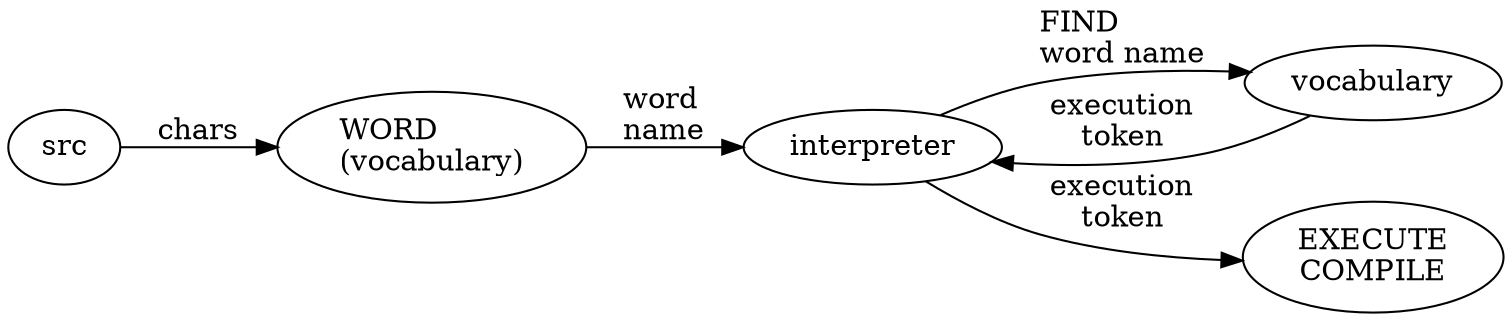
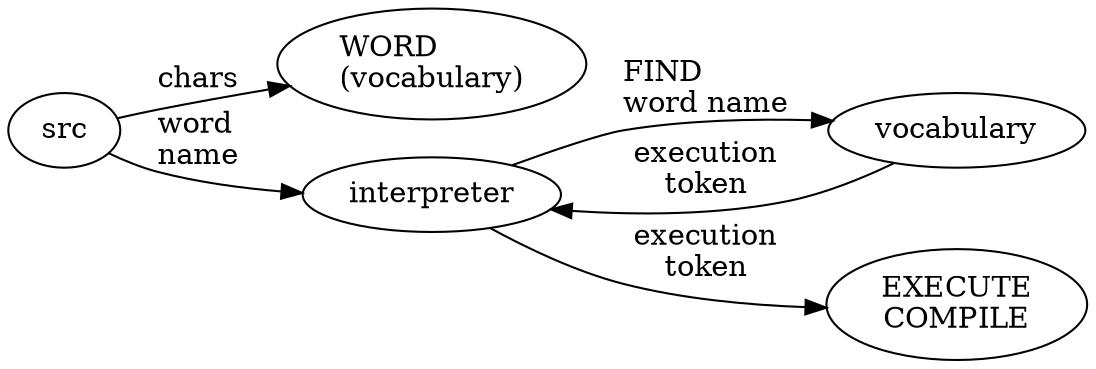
(654, 147) -> (193, 180)
